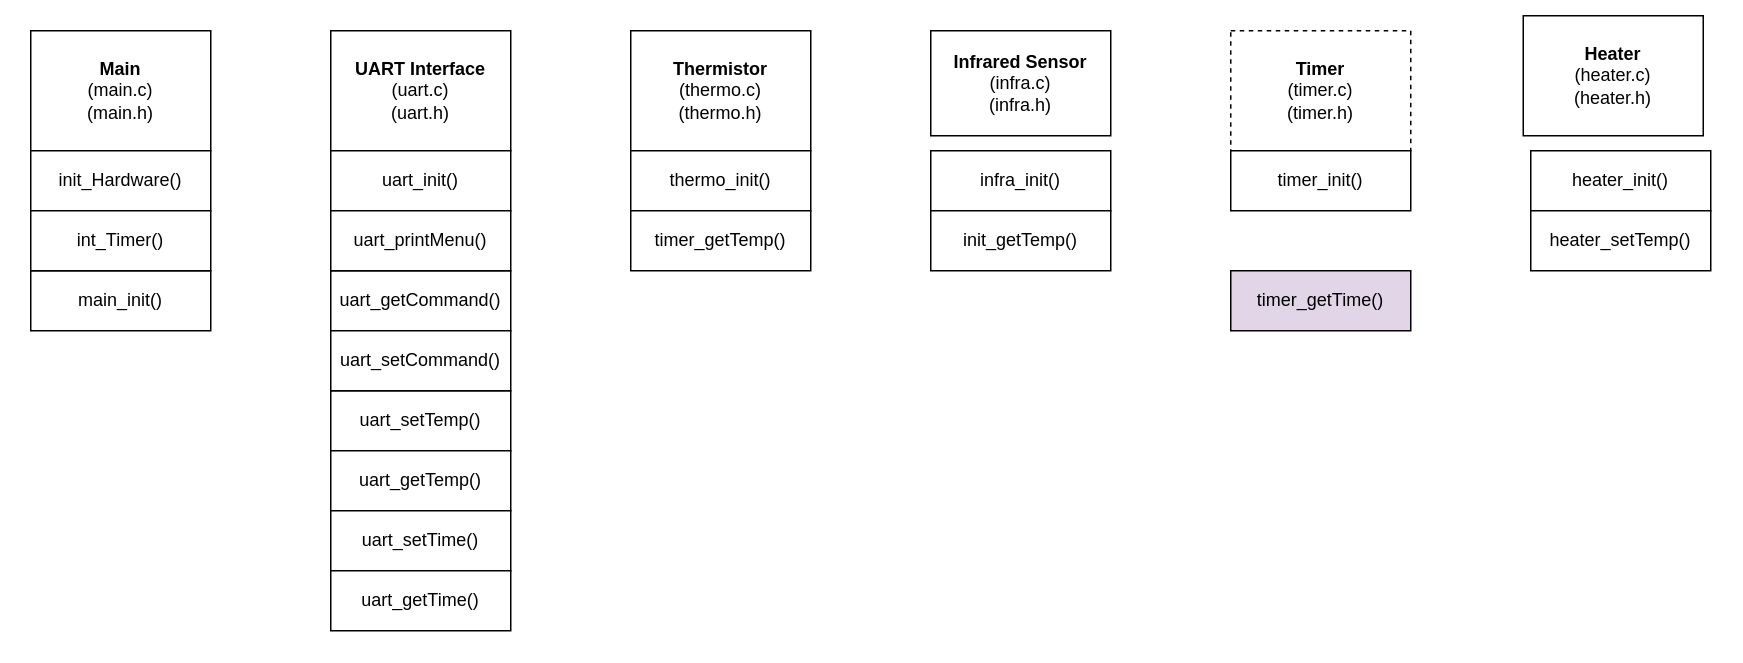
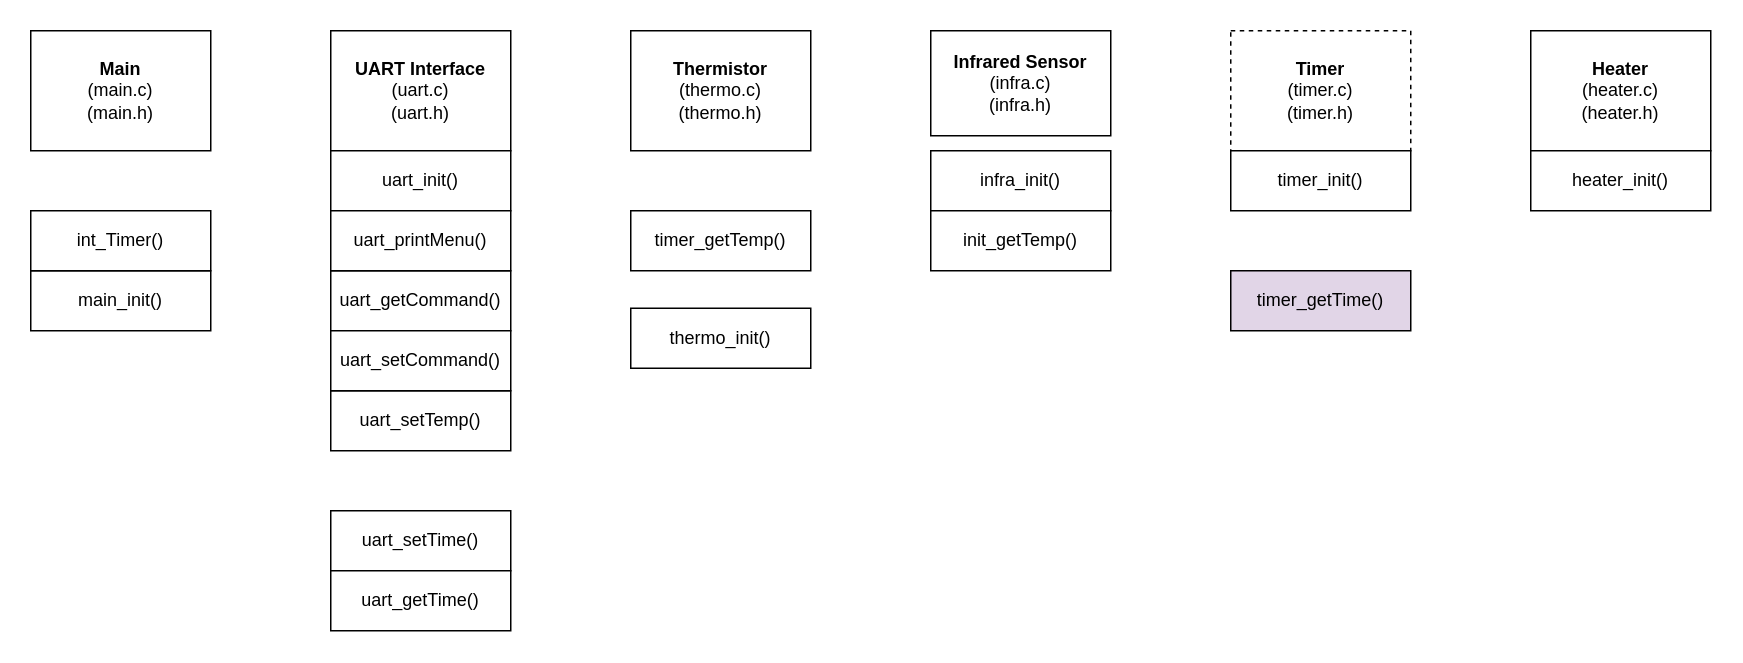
(1613, 76) -> (1621, 91)
(121, 181) -> none
(721, 181) -> (721, 338)
(1621, 241) -> none
(421, 481) -> none
